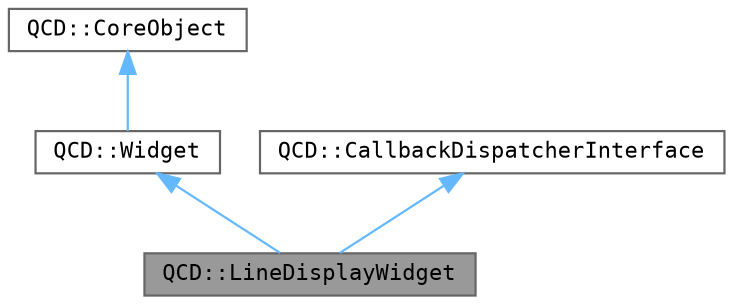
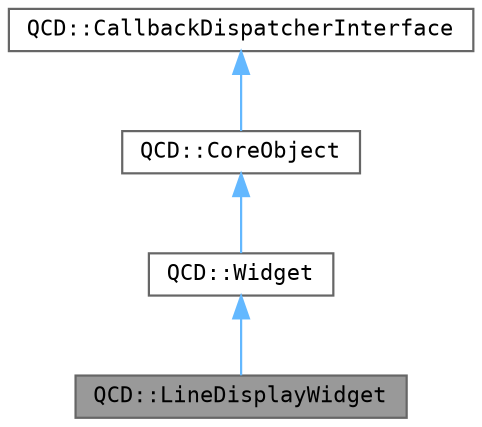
(392, 219) -> (241, 102)
